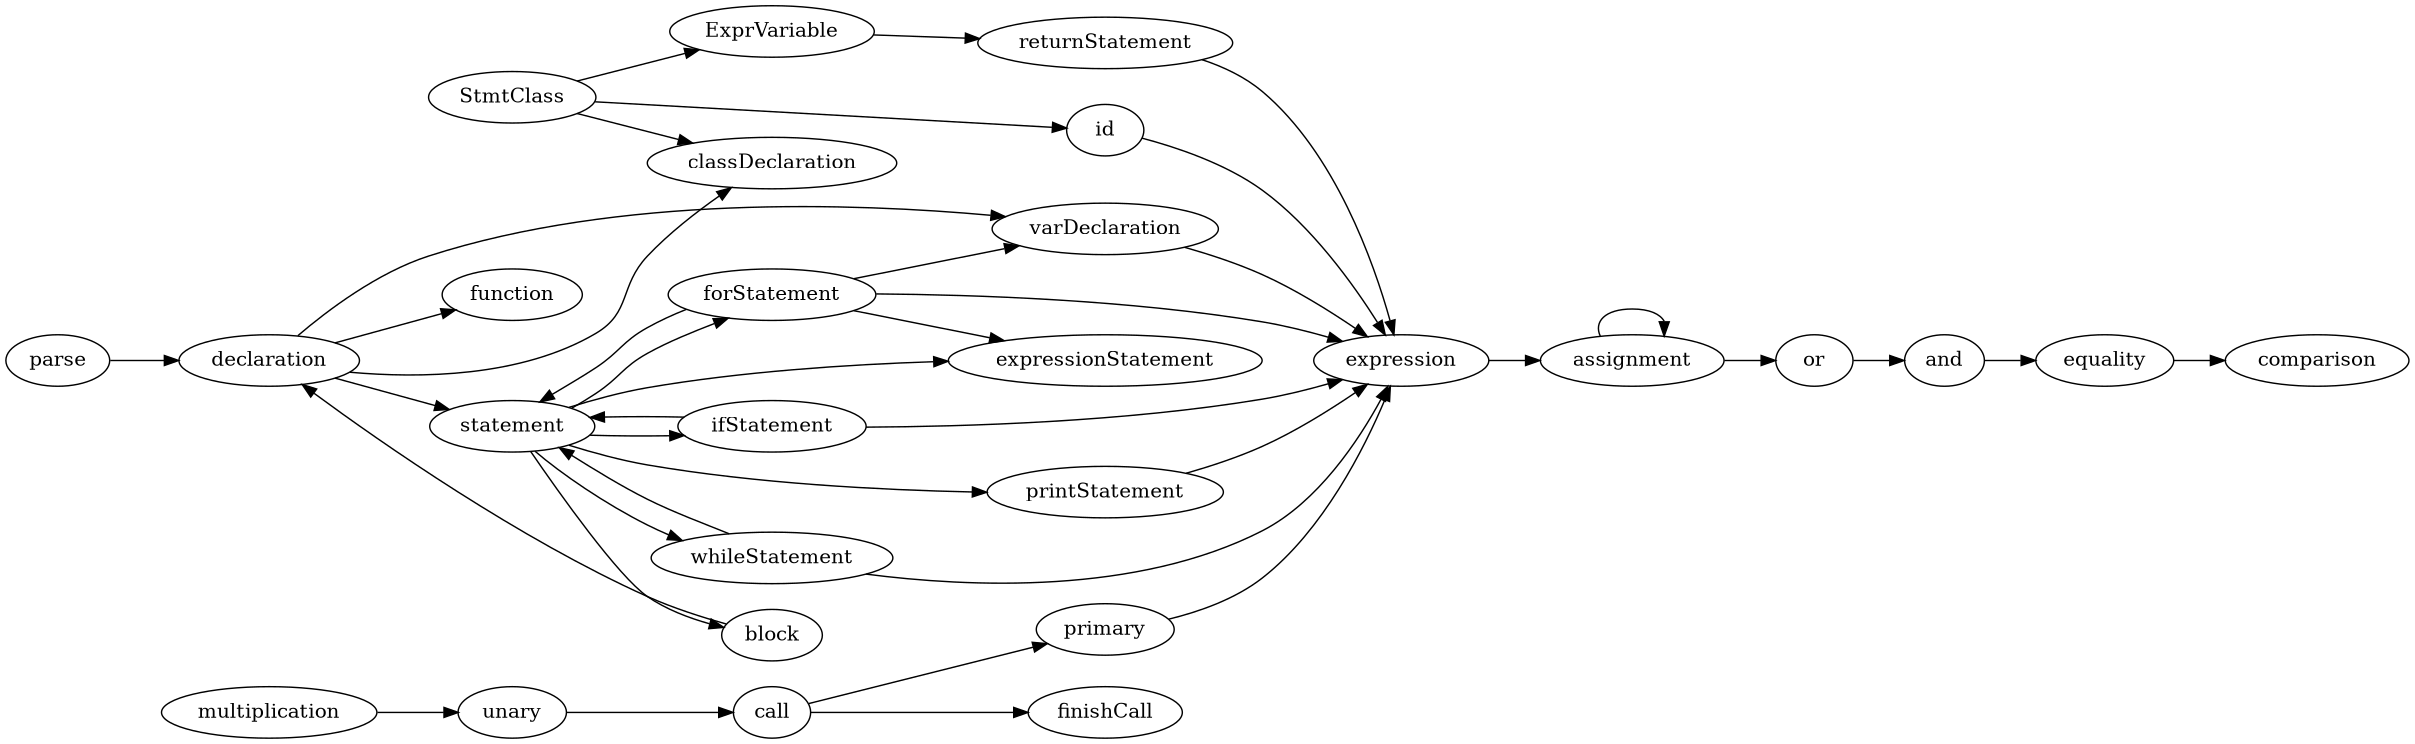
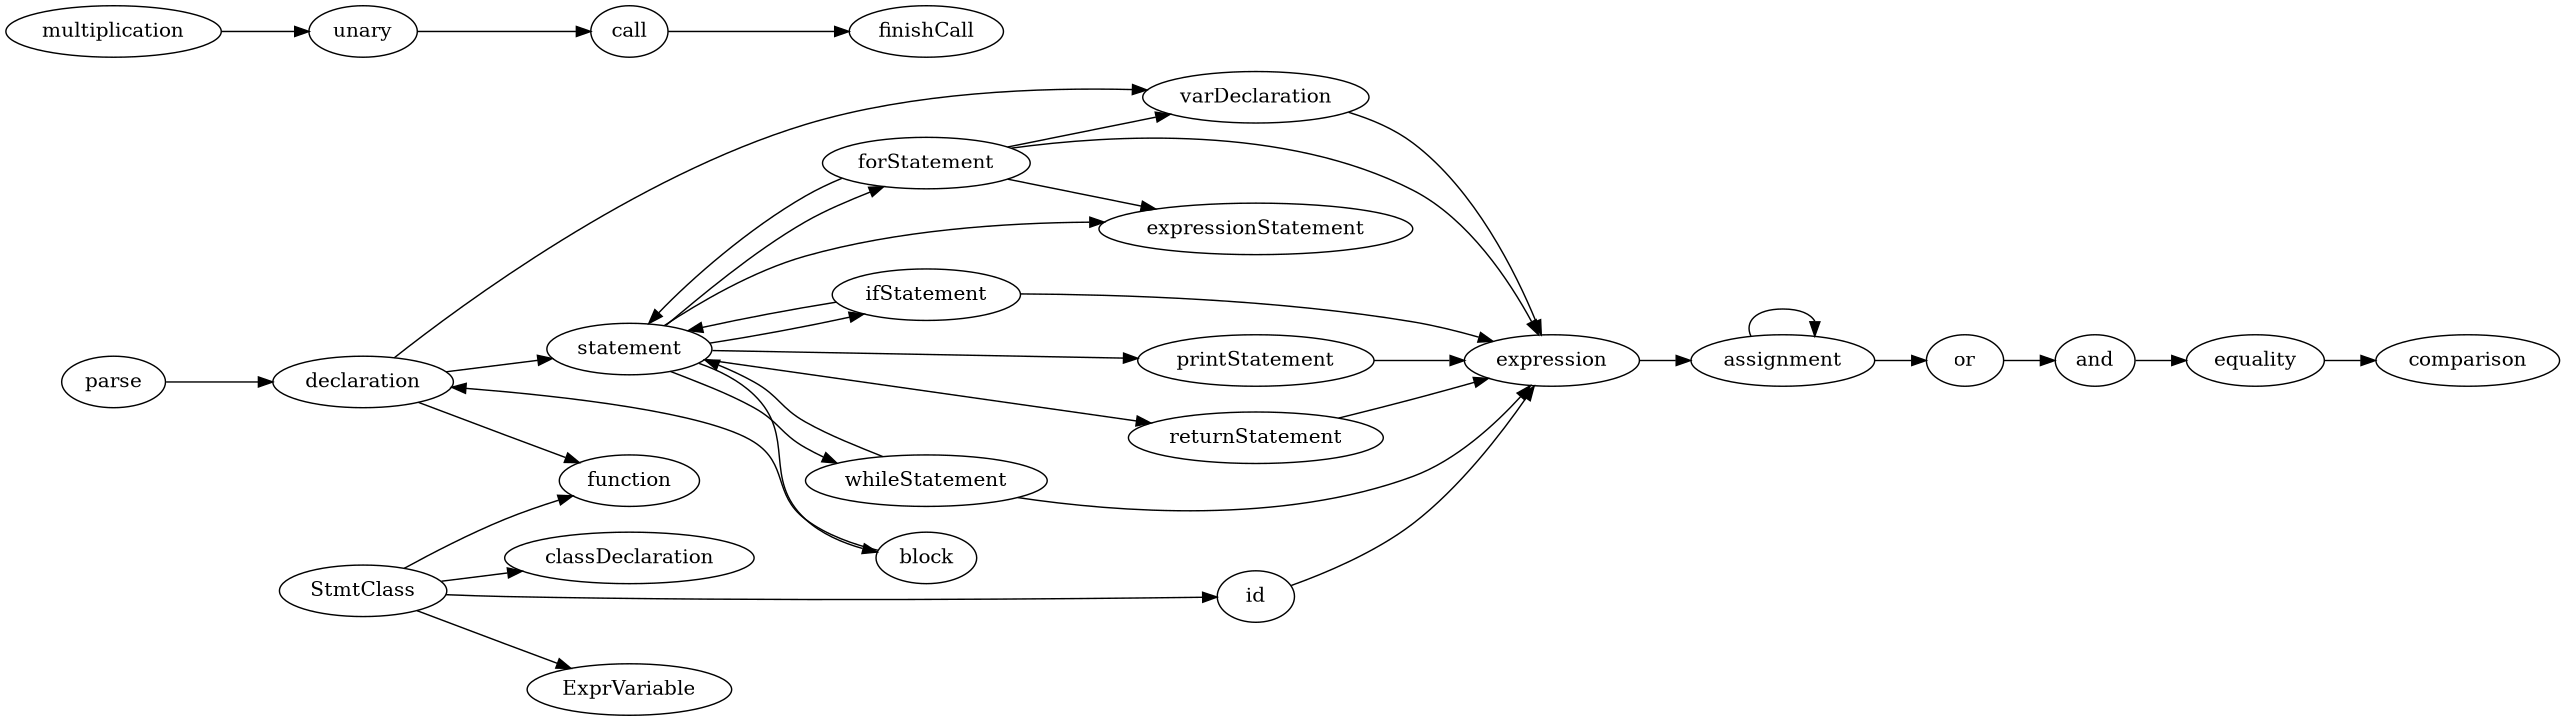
(919, 37) -> (921, 390)
(567, 348) -> none
none -> (480, 530)
(1105, 629) -> none
